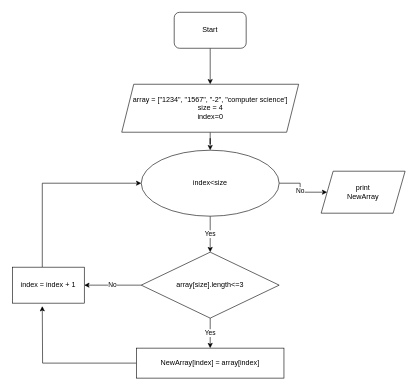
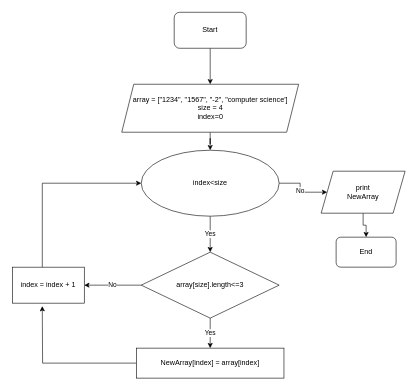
none -> (366, 226)
none -> (366, 252)
